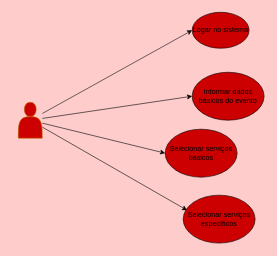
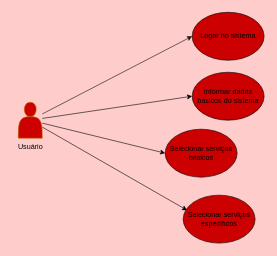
(221, 30) -> (228, 36)
(228, 96) -> (228, 96)
none -> (30, 147)
